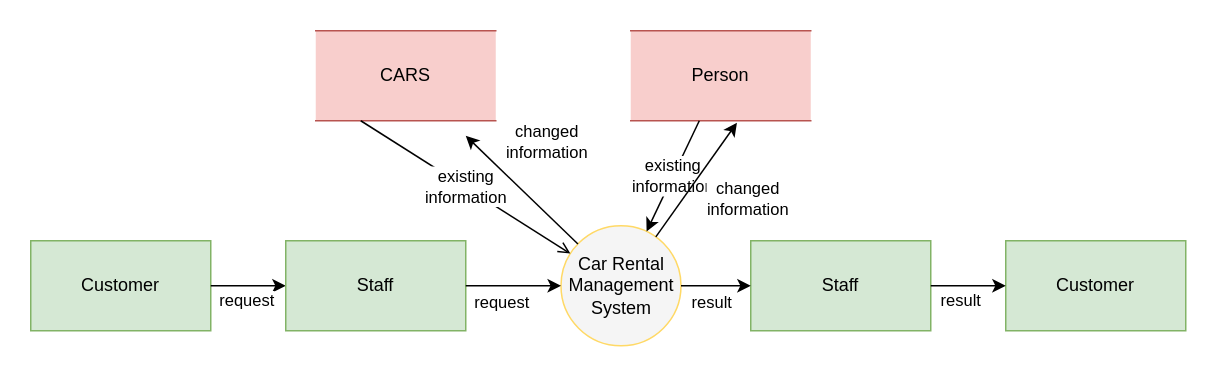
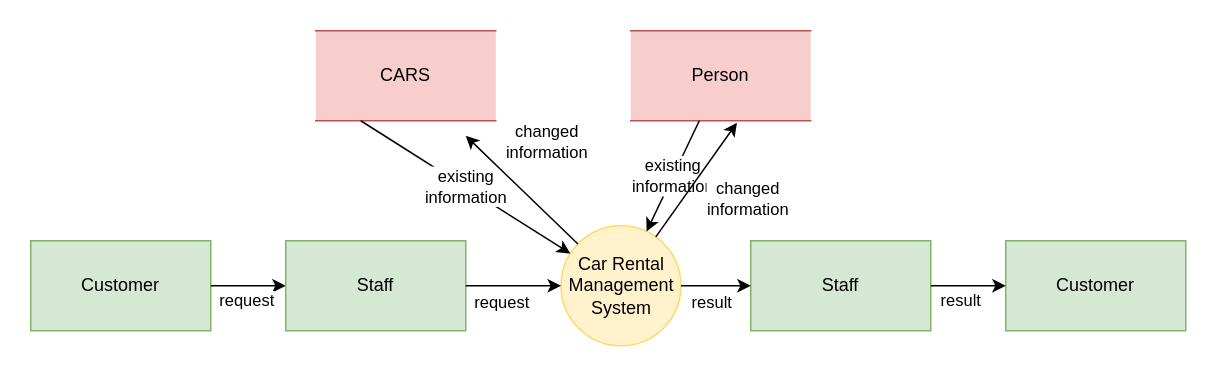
(563, 249) -> (561, 247)
(621, 286) -> (621, 286)
